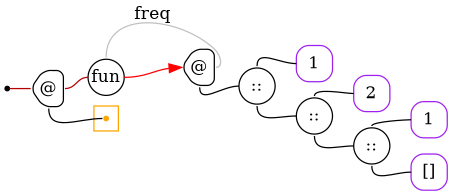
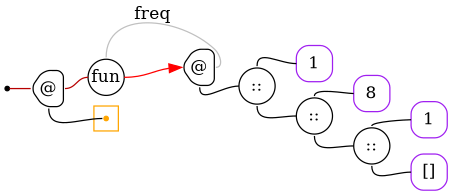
(372, 94) -> (372, 94)
